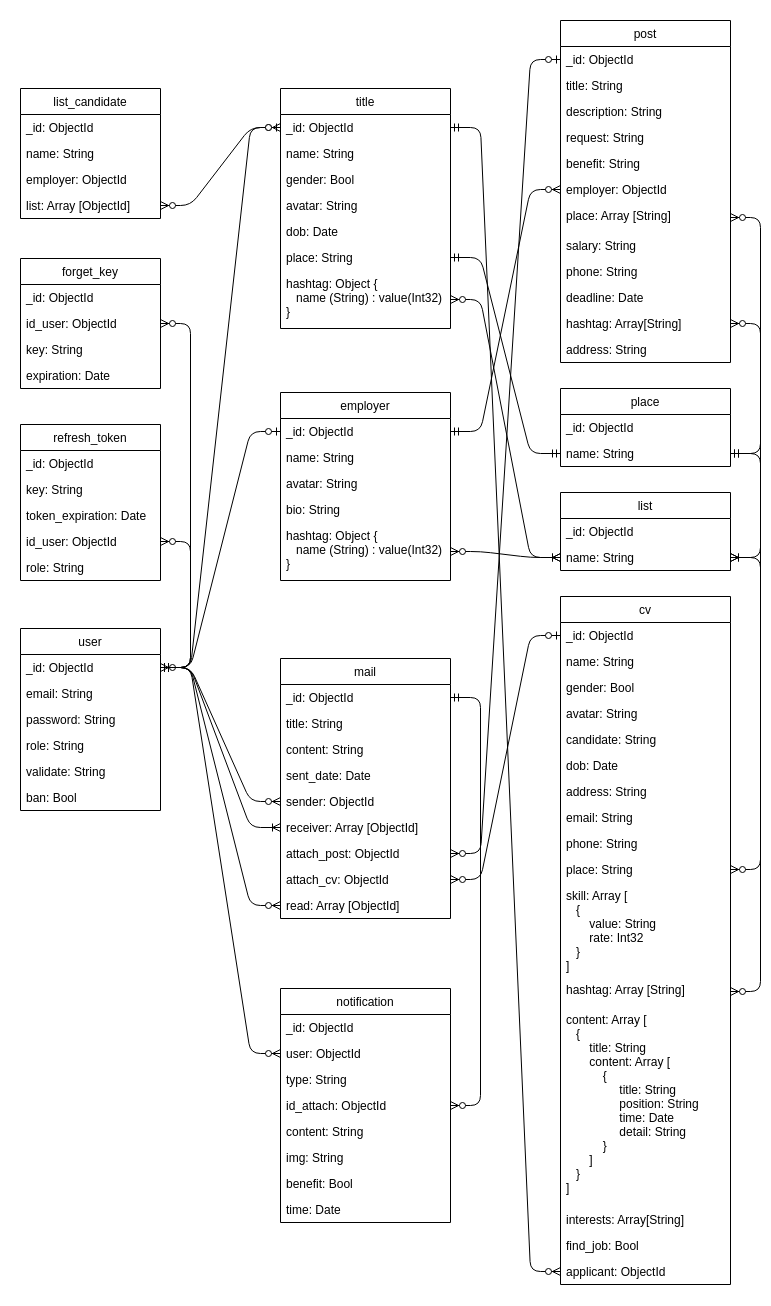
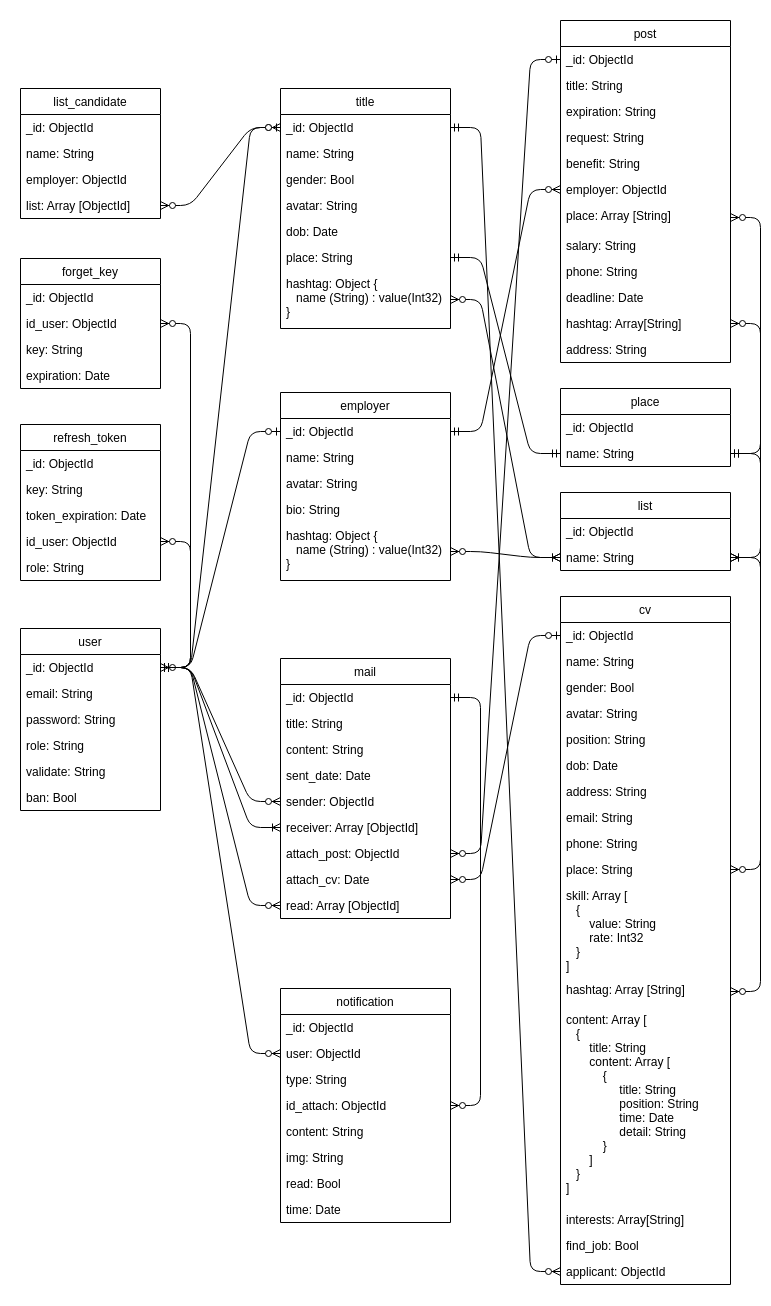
(622, 112) -> (619, 112)
(617, 740) -> (612, 740)
(347, 880) -> (333, 880)
(323, 1184) -> (315, 1184)
